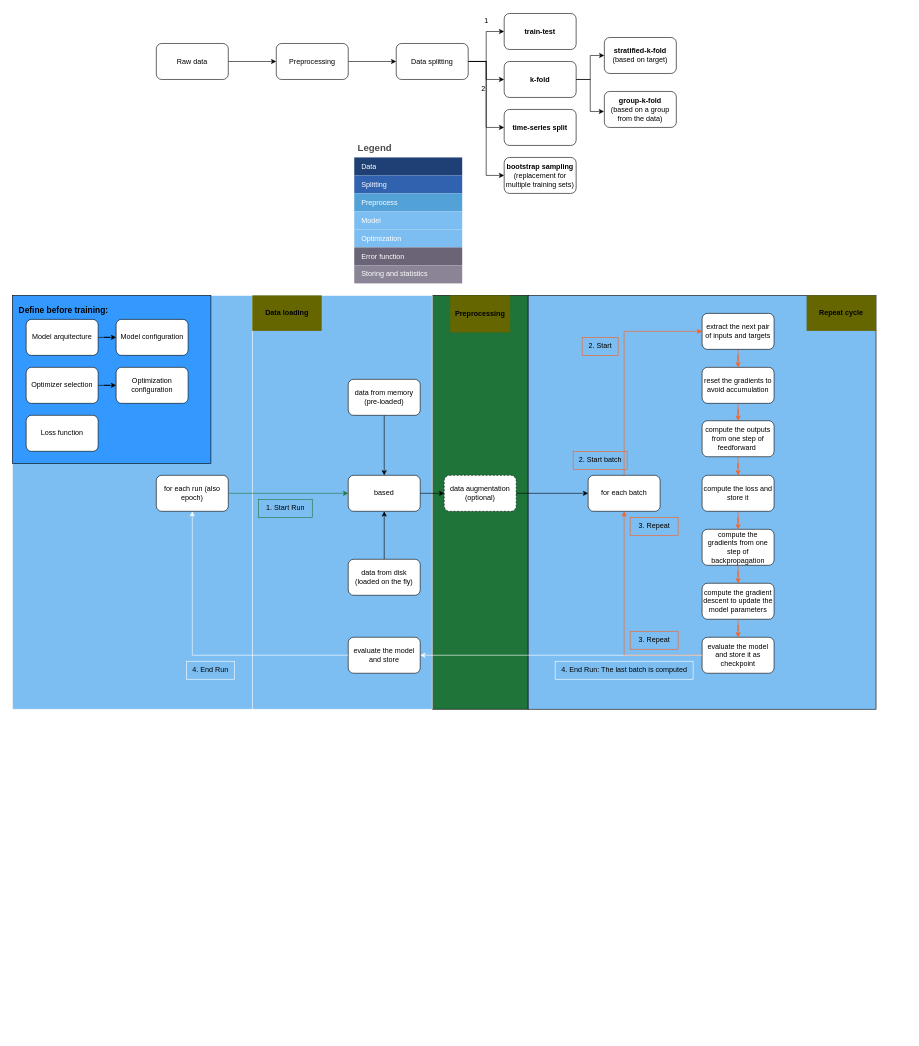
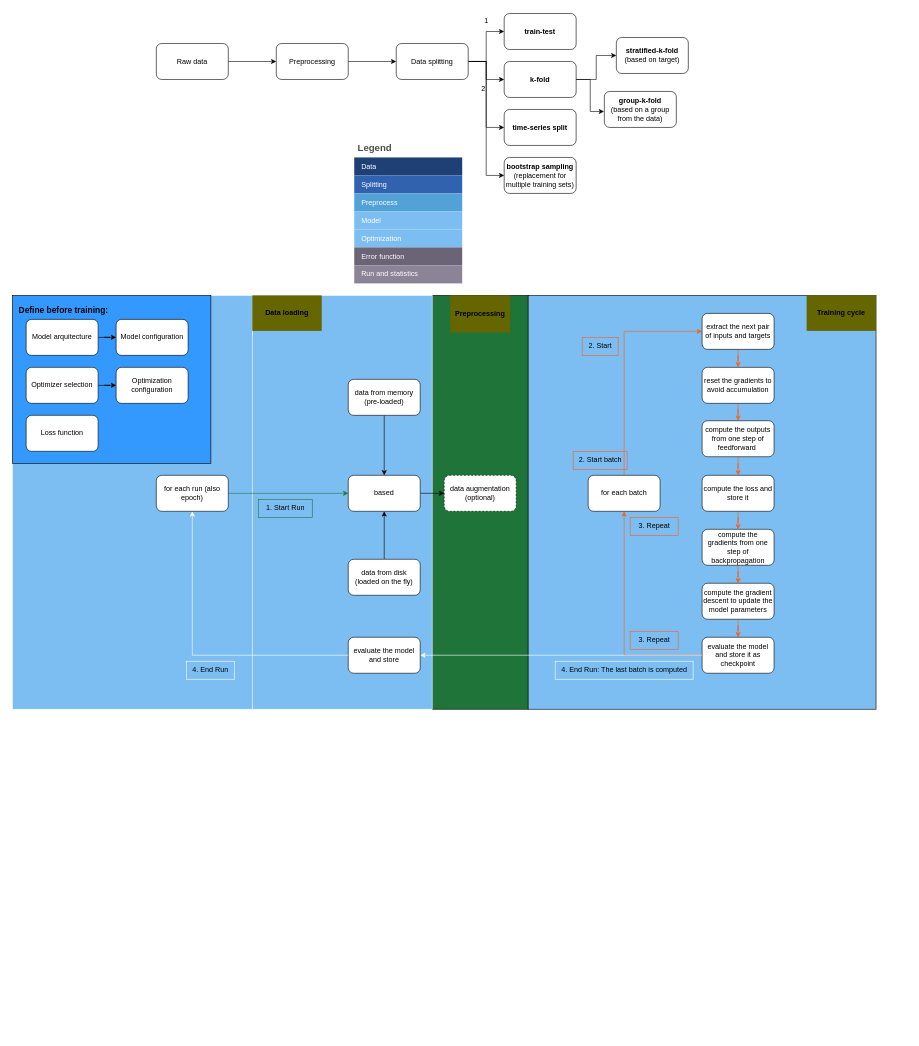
(641, 56) -> (653, 56)
(401, 275) -> (394, 275)
(842, 314) -> (842, 314)
(582, 494) -> none
